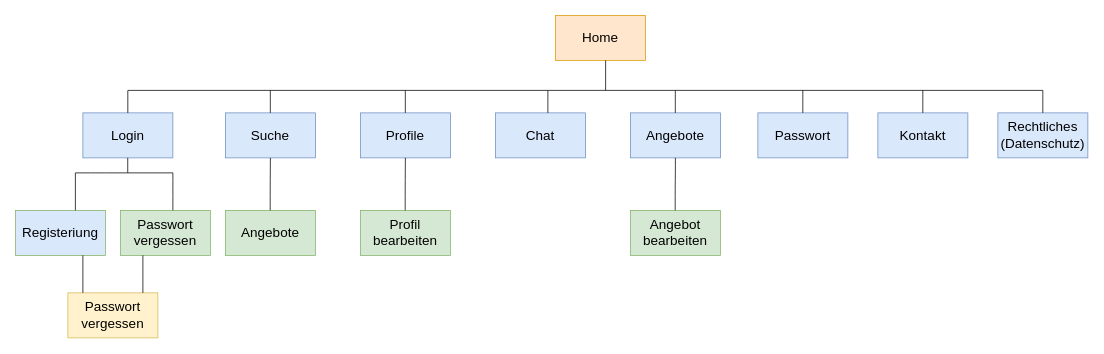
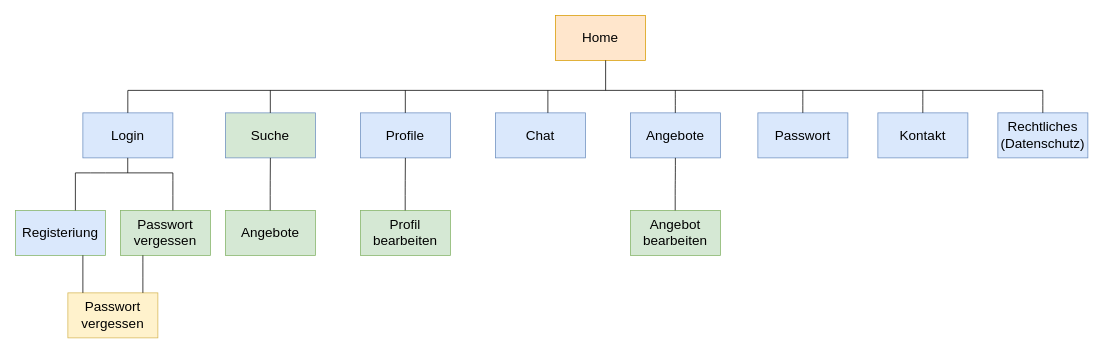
(270, 135) -> (270, 135)
